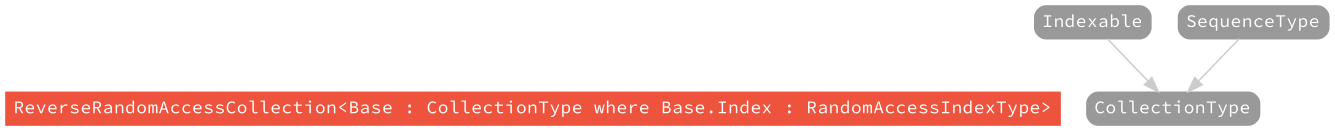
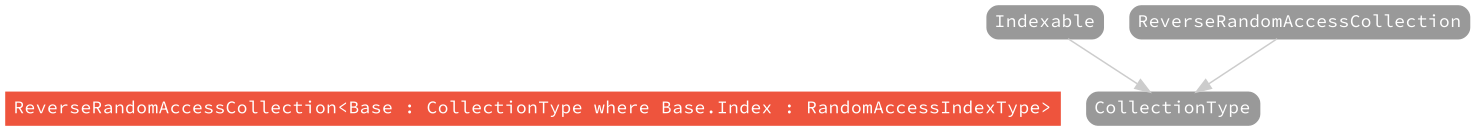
(1254, 22) -> (1300, 22)
